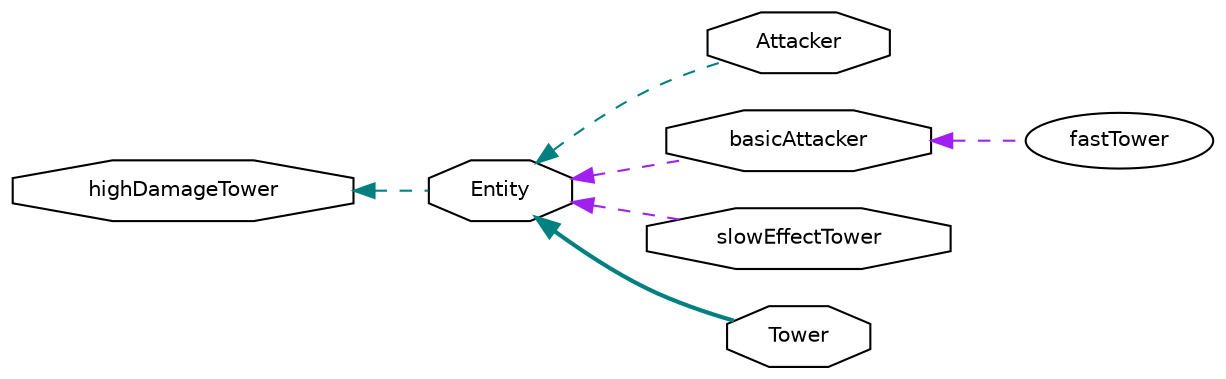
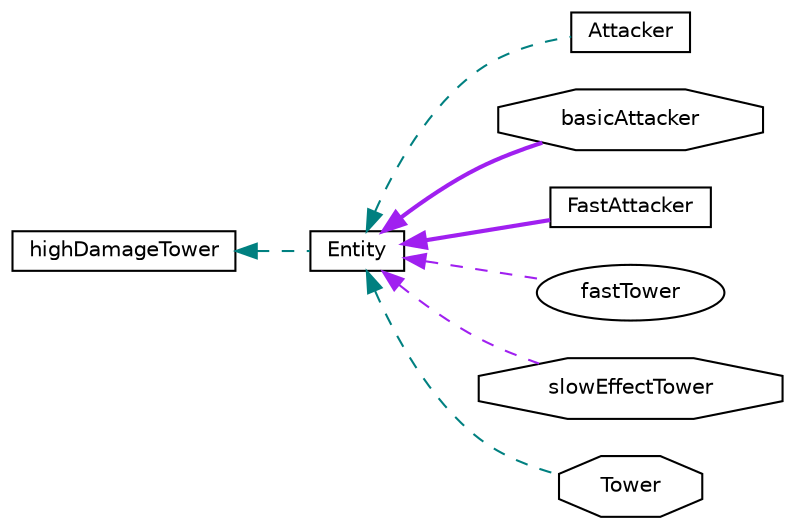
(799, 43) -> (631, 32)
(989, 141) -> (486, 271)
(641, 167) -> (468, 174)
(183, 191) -> (124, 251)
(500, 191) -> (357, 251)
none -> (631, 207)
(640, 285) -> (445, 406)
